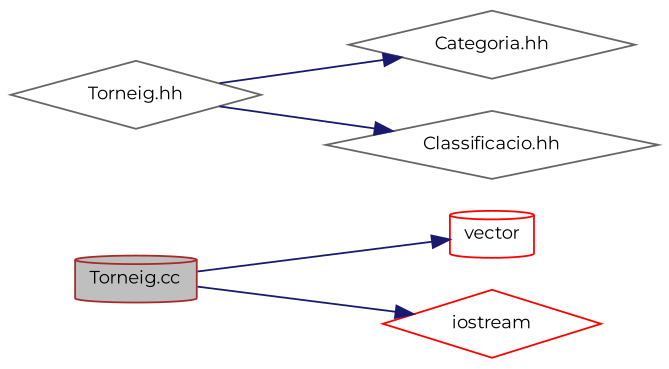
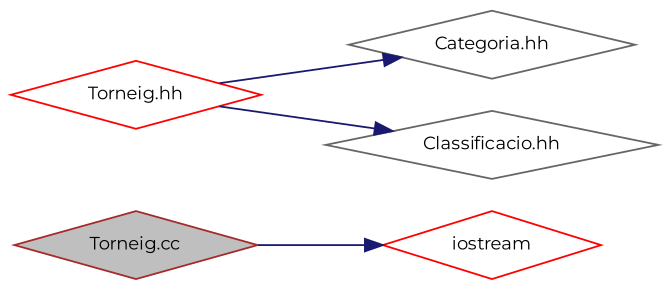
(136, 95) -> (136, 95)
(492, 234) -> none
(136, 279) -> (136, 245)
